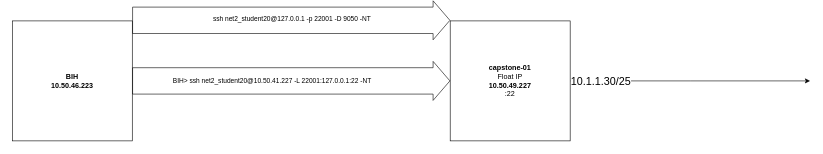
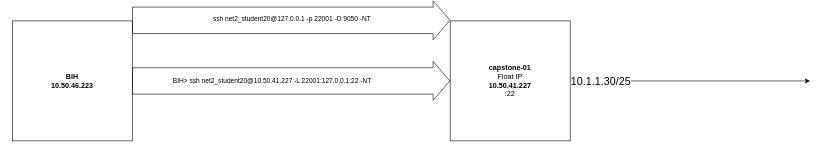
(510, 81) -> (510, 81)
